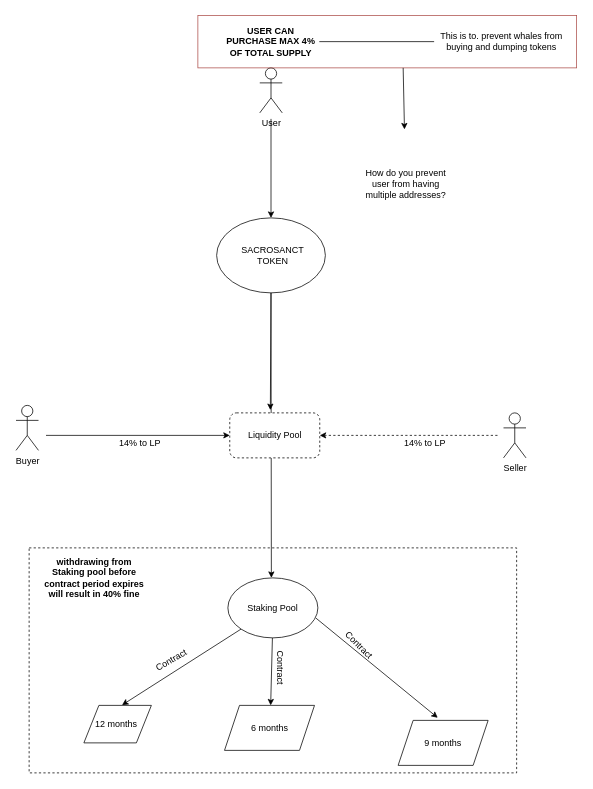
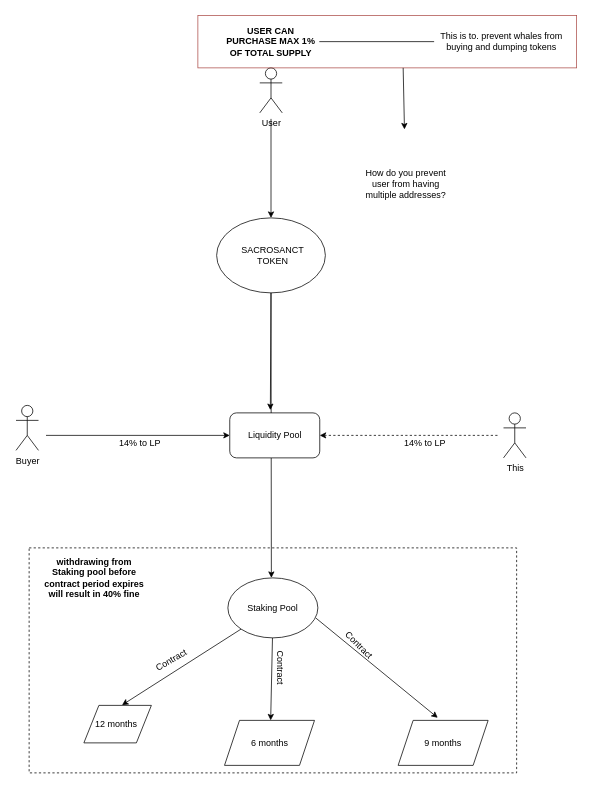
(271, 42) -> (271, 42)
(275, 435) -> (275, 435)
(515, 469) -> (515, 469)
(269, 728) -> (269, 743)
